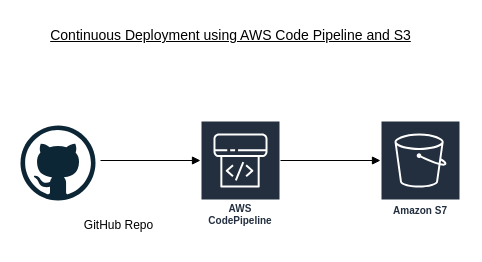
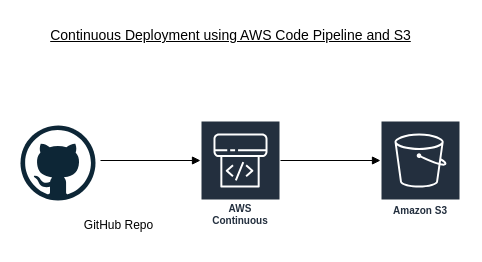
(421, 211) -> (421, 211)
(241, 215) -> (241, 221)
